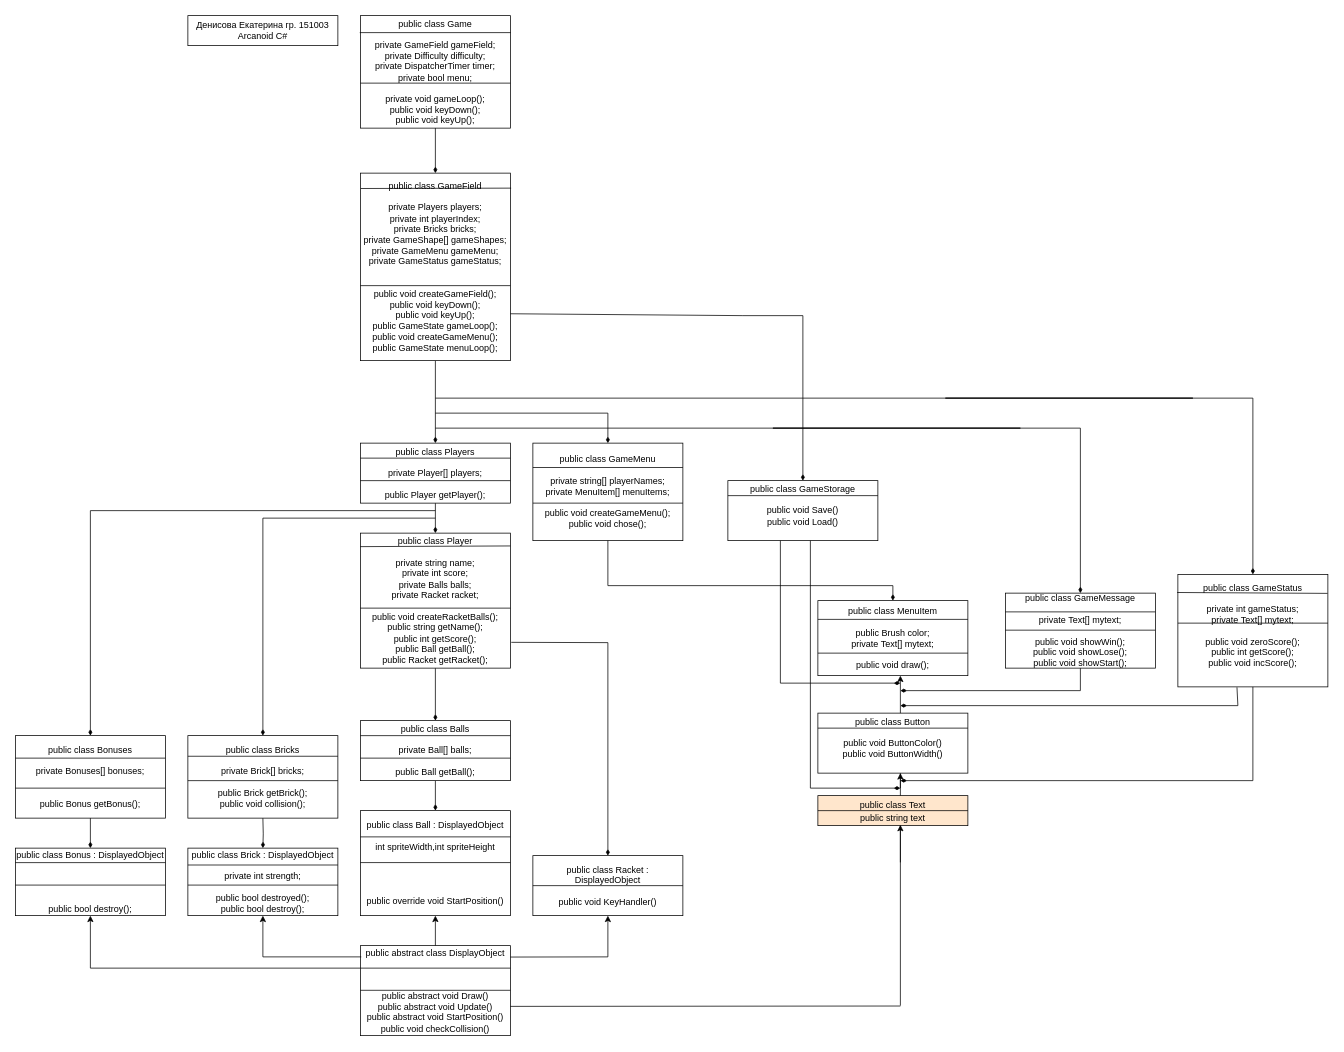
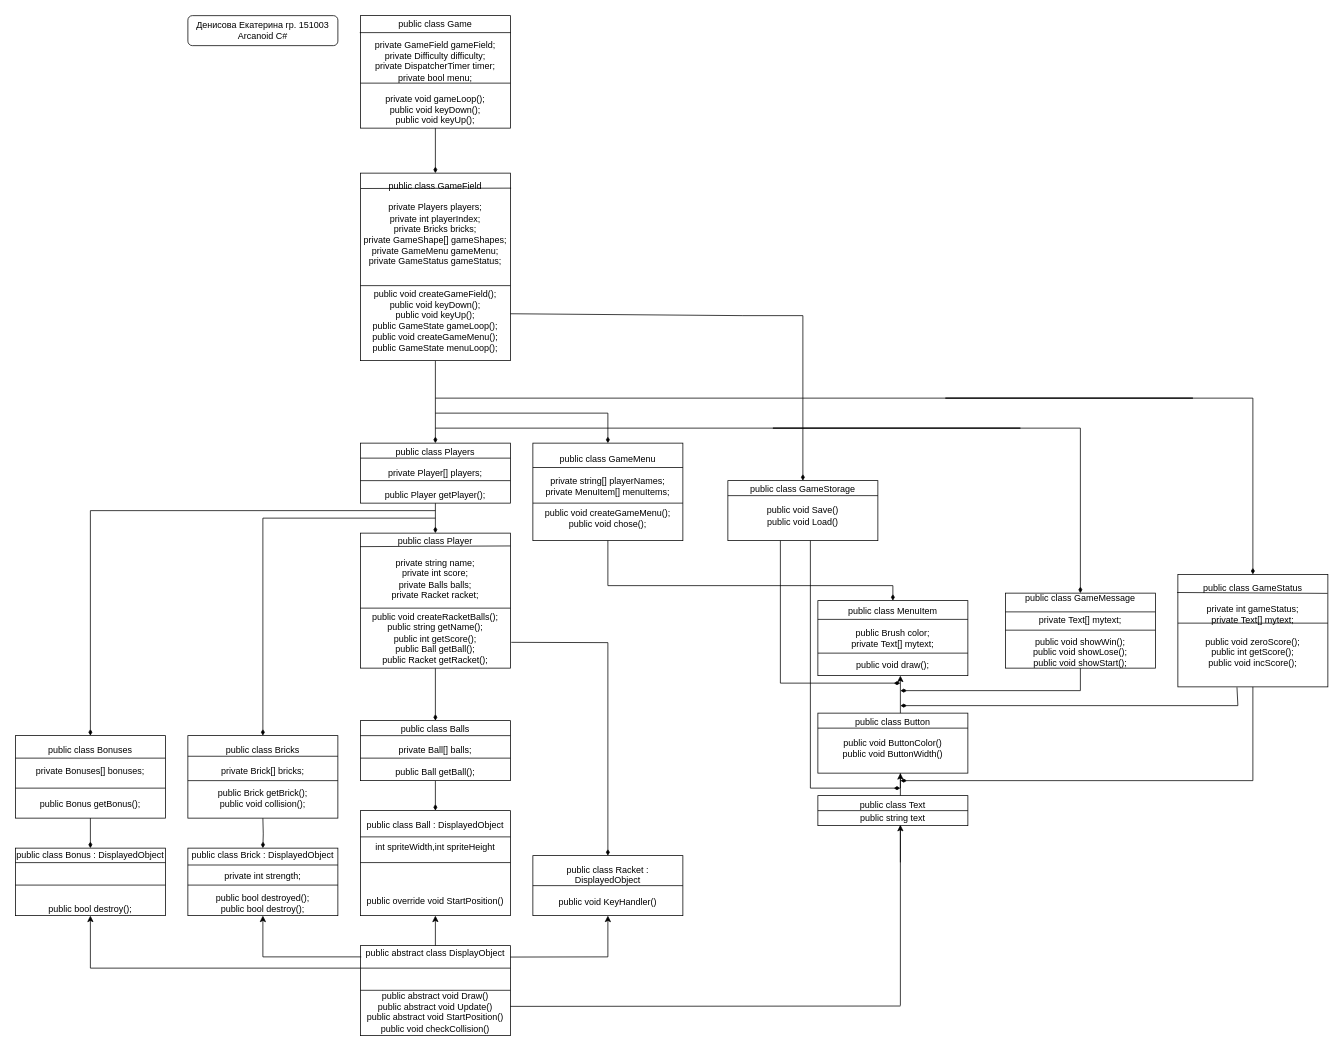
(263, 30) -> (263, 30)
(893, 810) -> (893, 810)
